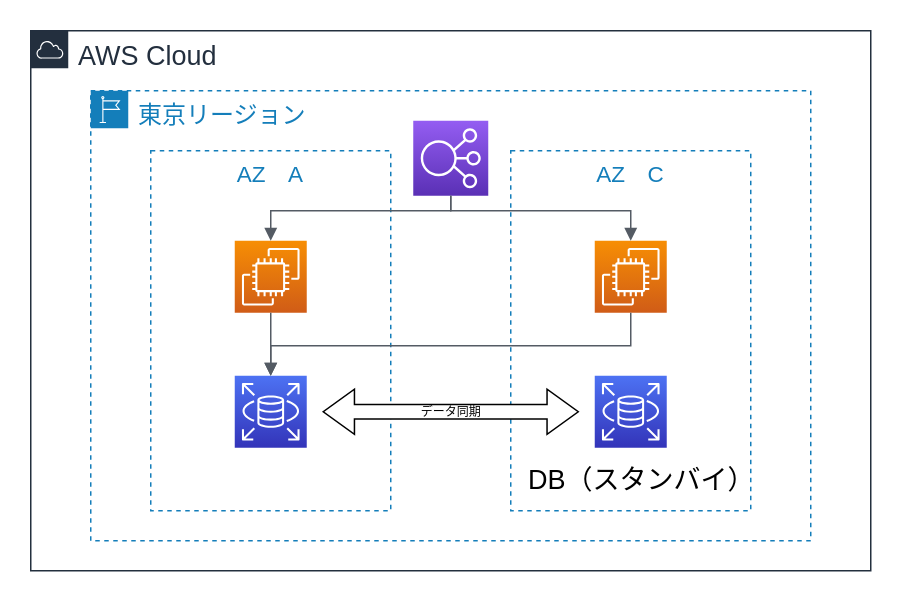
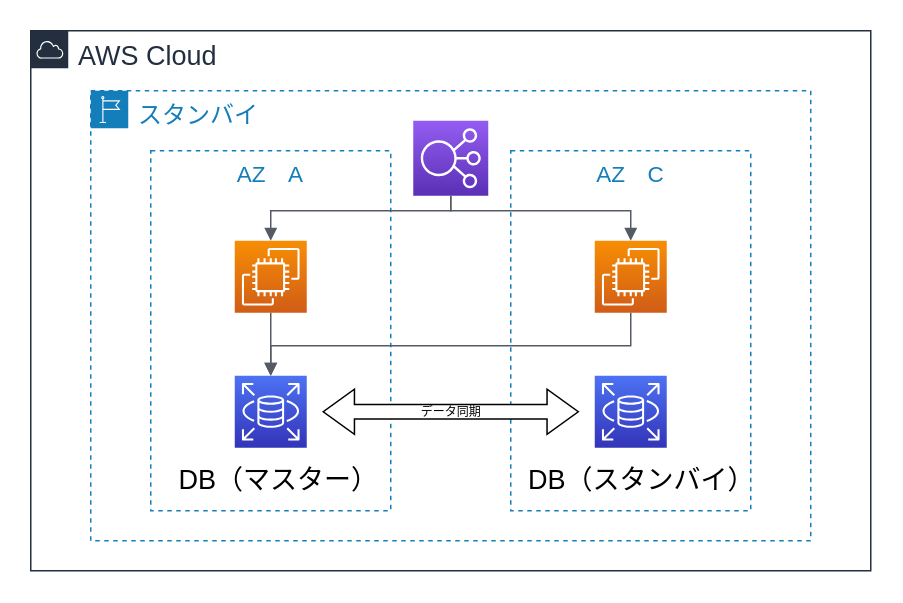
(223, 116) -> (199, 116)
none -> (278, 481)
